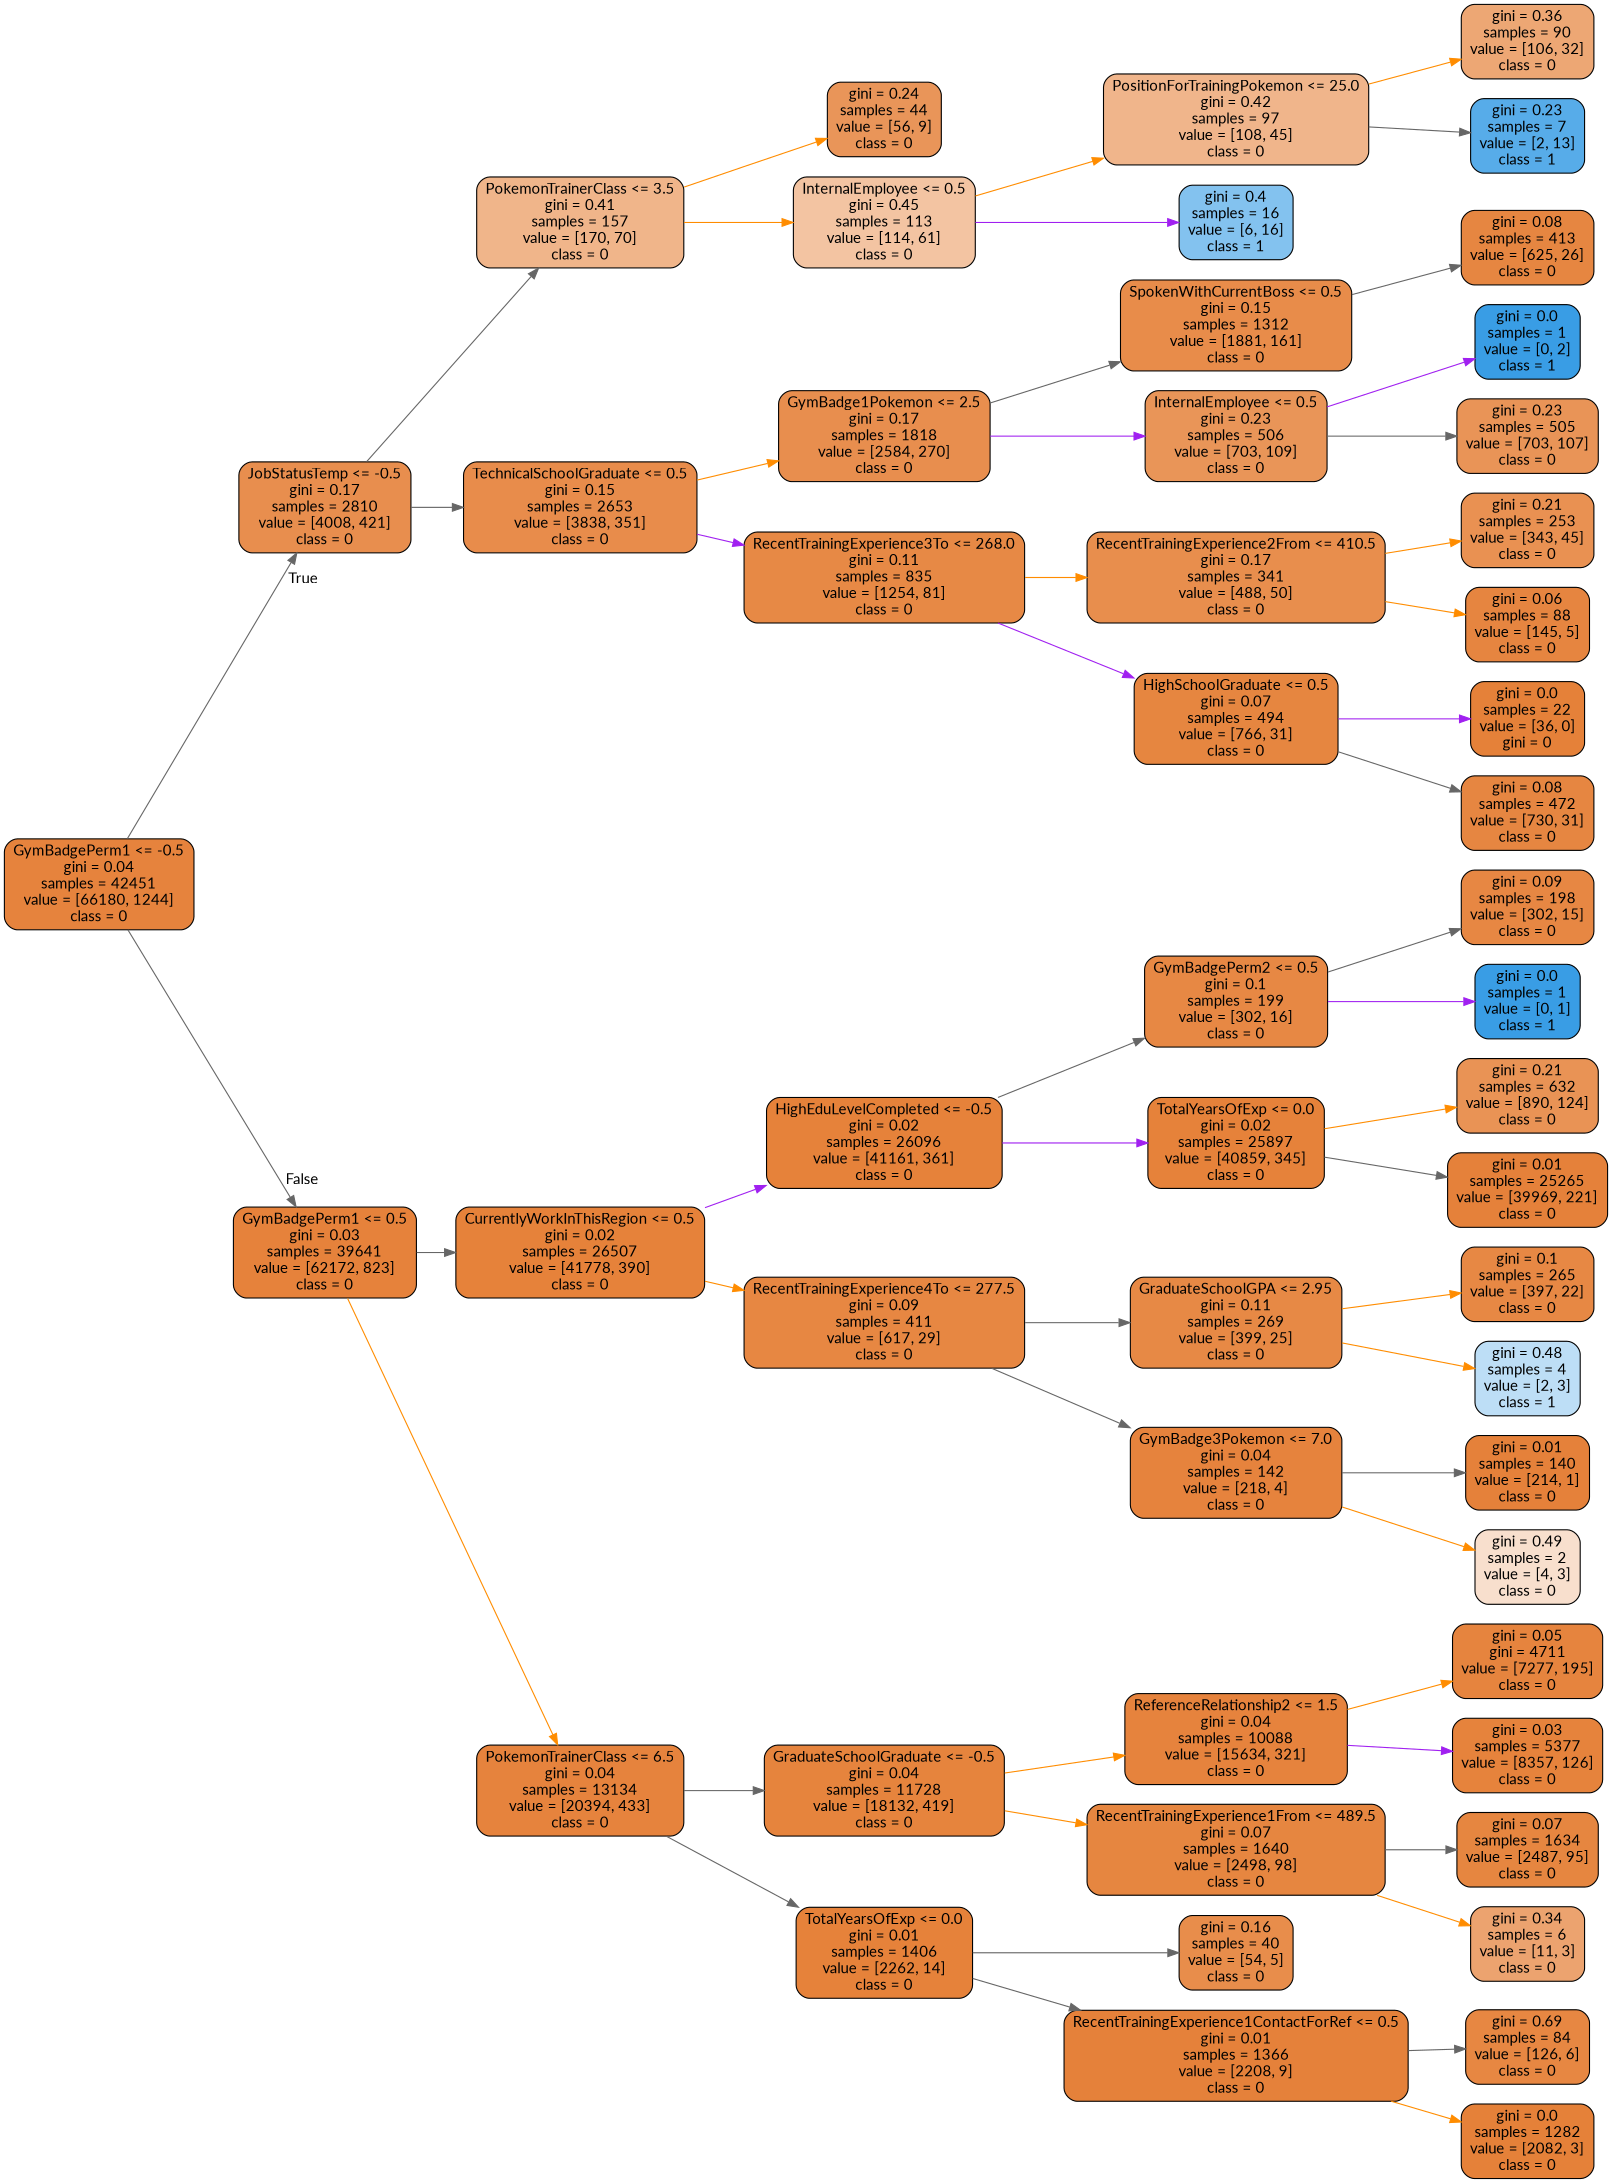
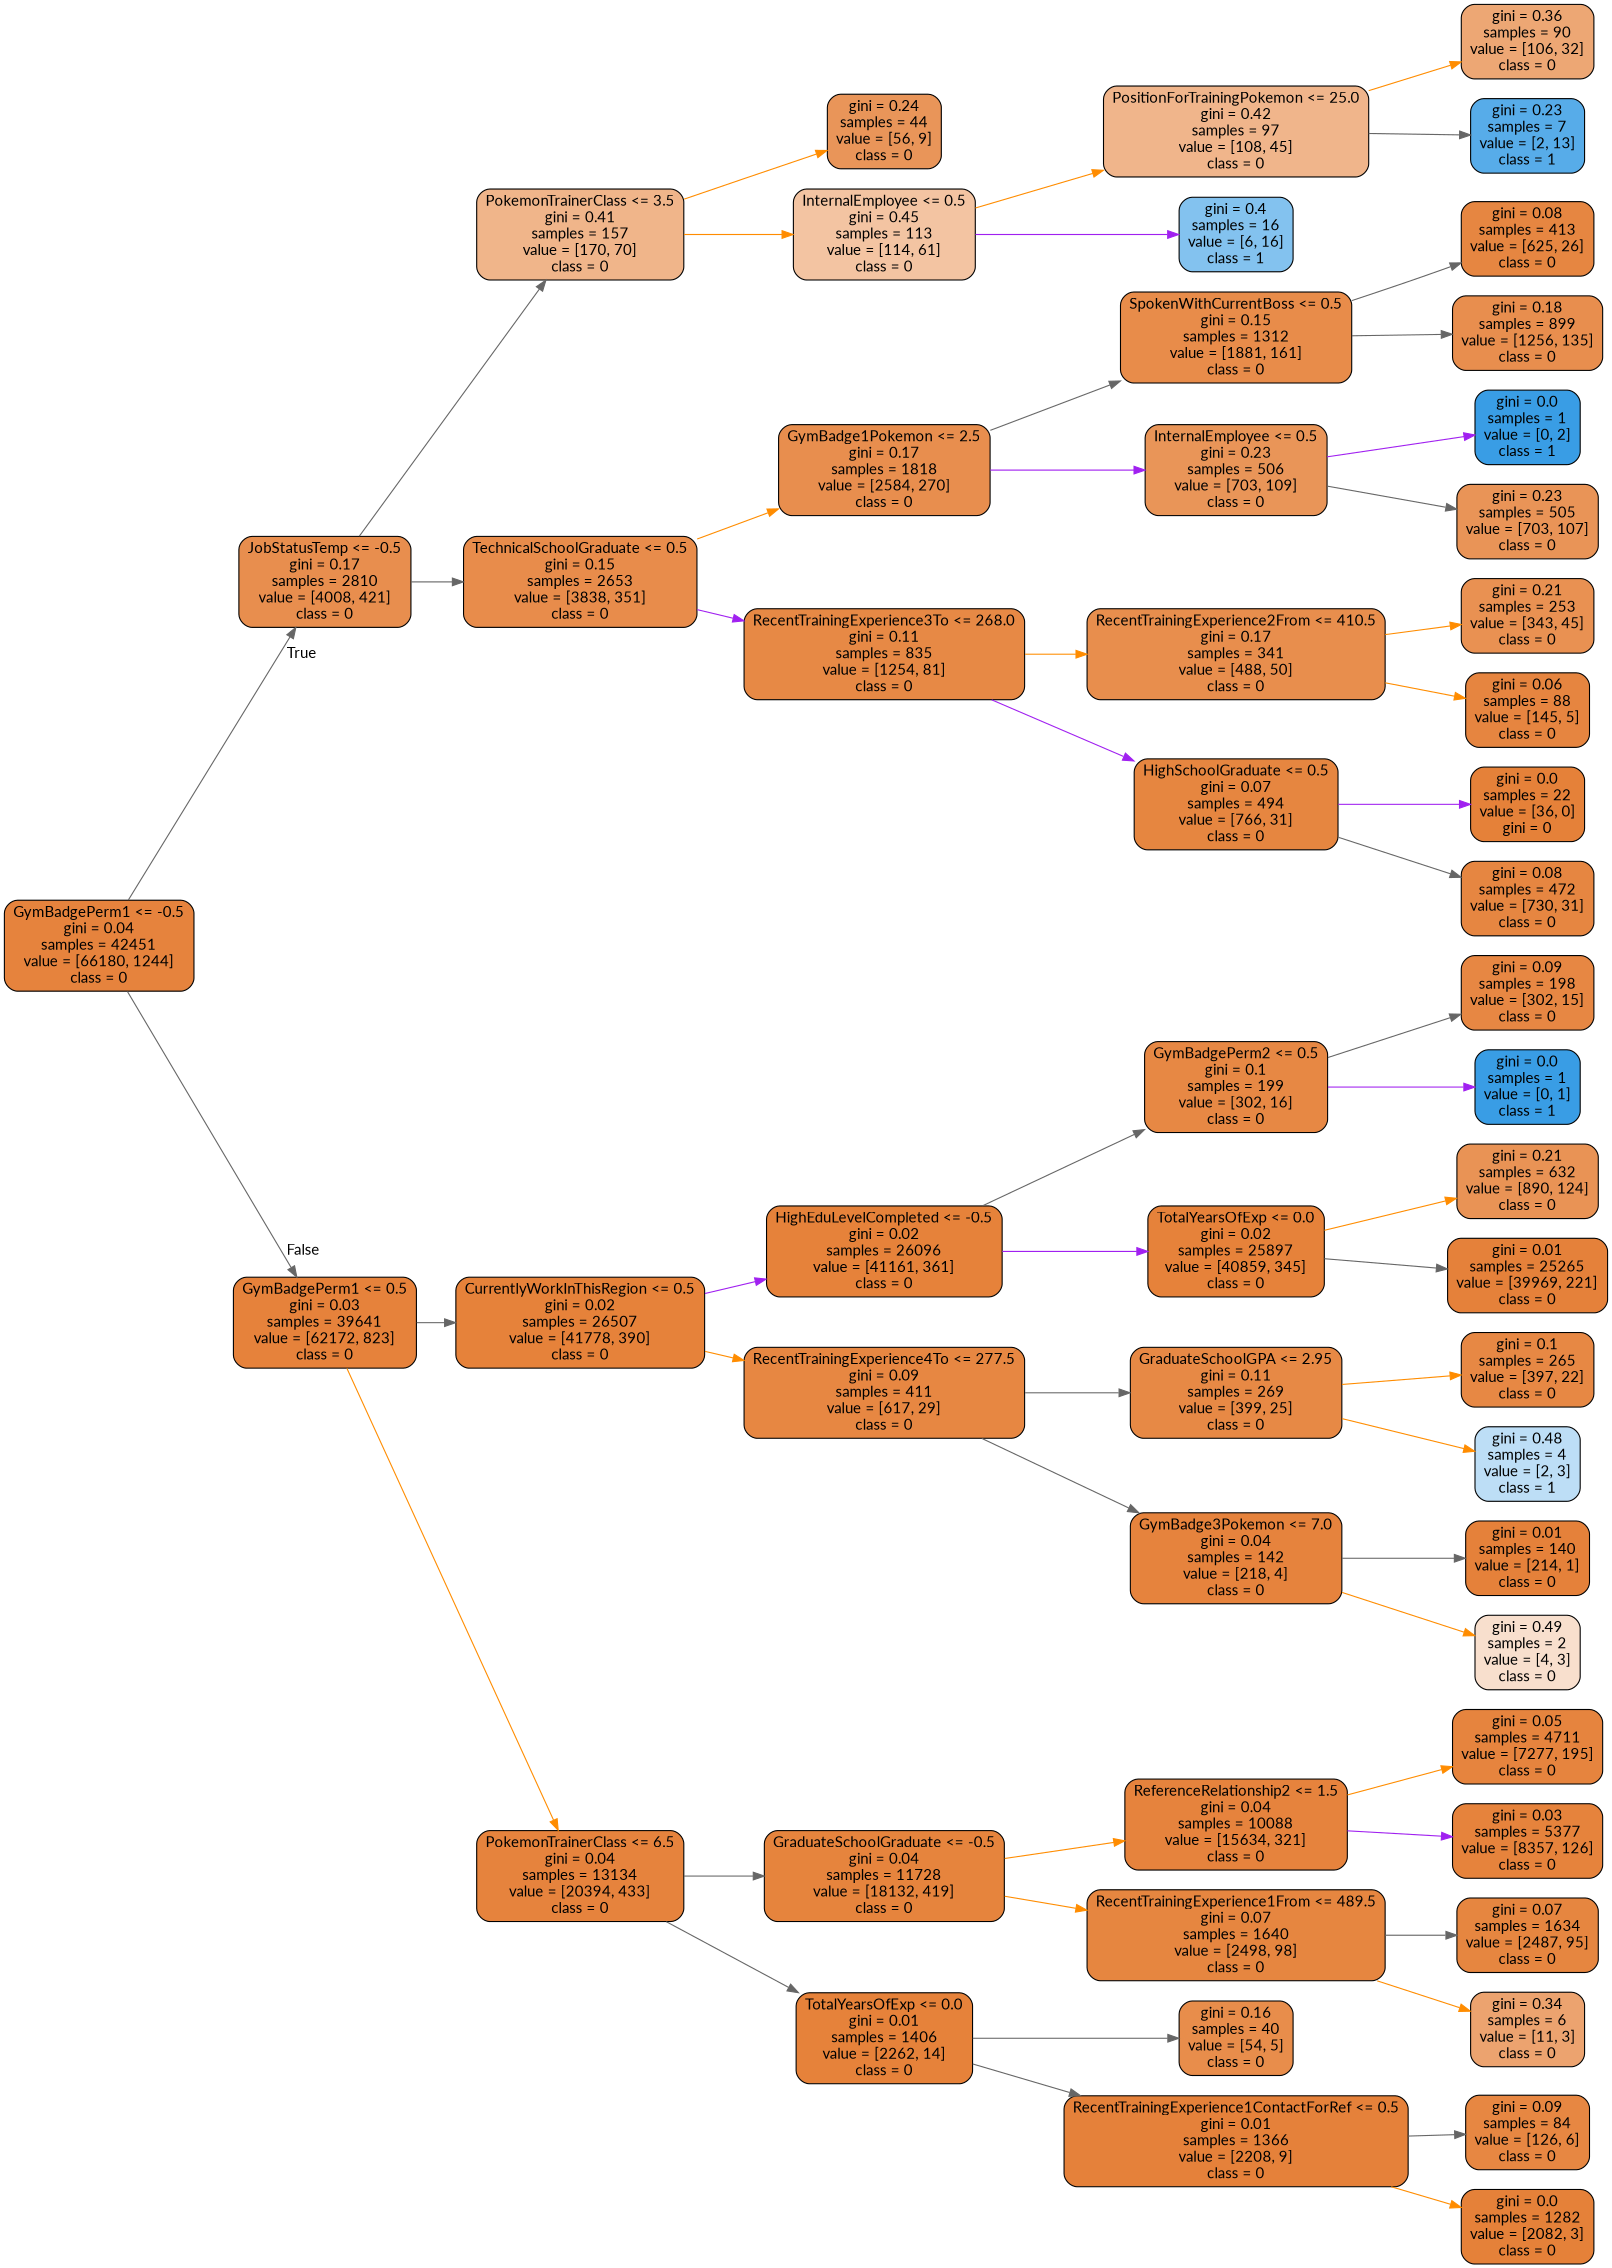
none -> (1528, 333)
(1528, 1661) -> (1528, 1747)
(1528, 2047) -> (1528, 2132)
